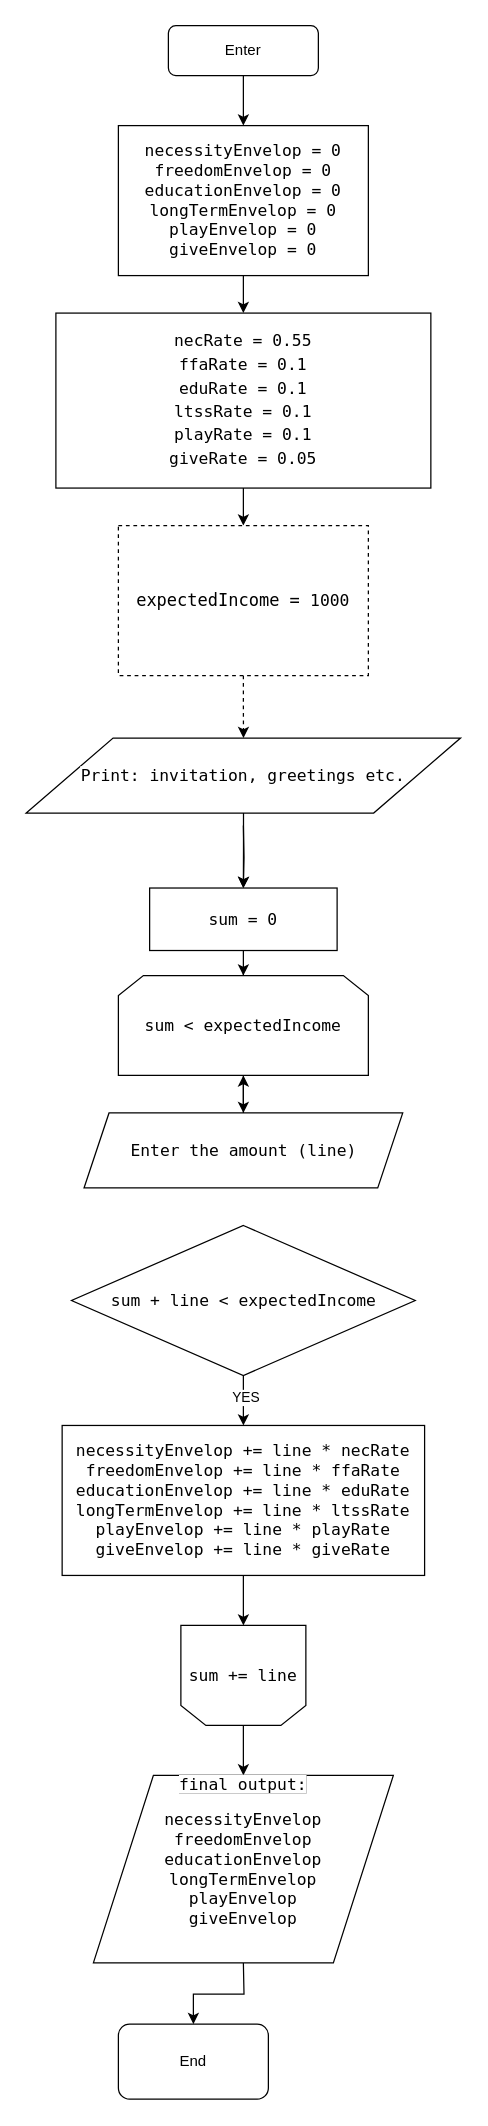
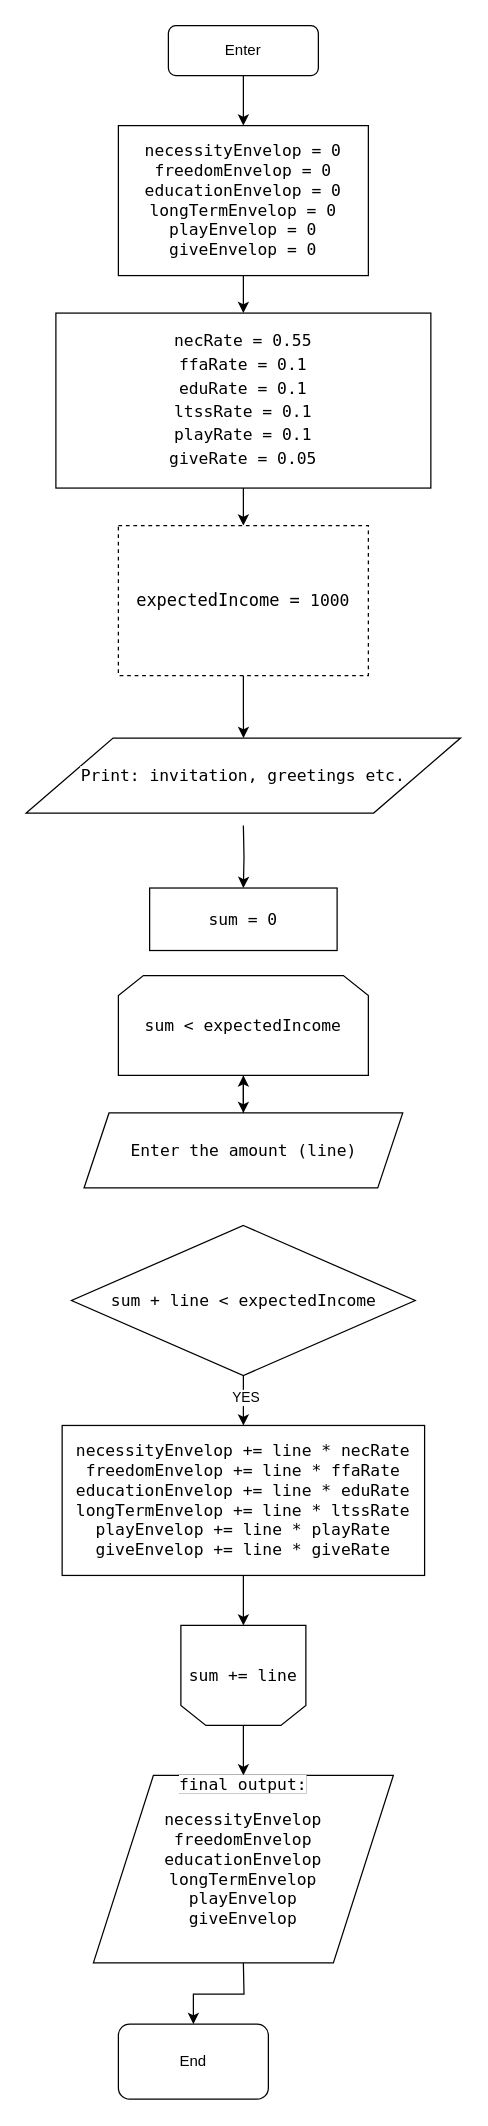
(243, 703) -> (243, 703)
(243, 818) -> none
(243, 968) -> none
